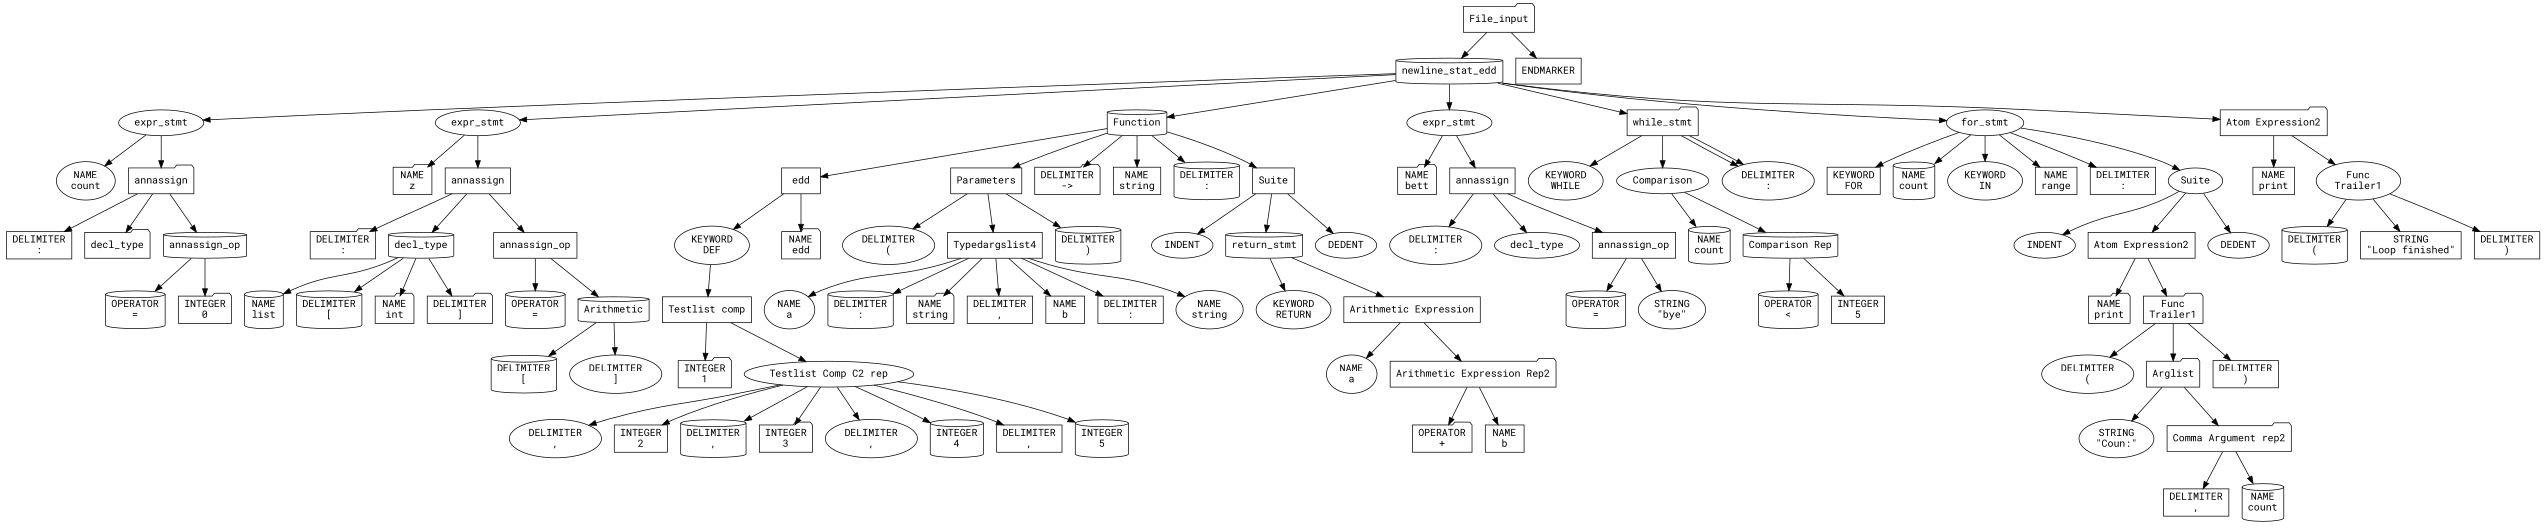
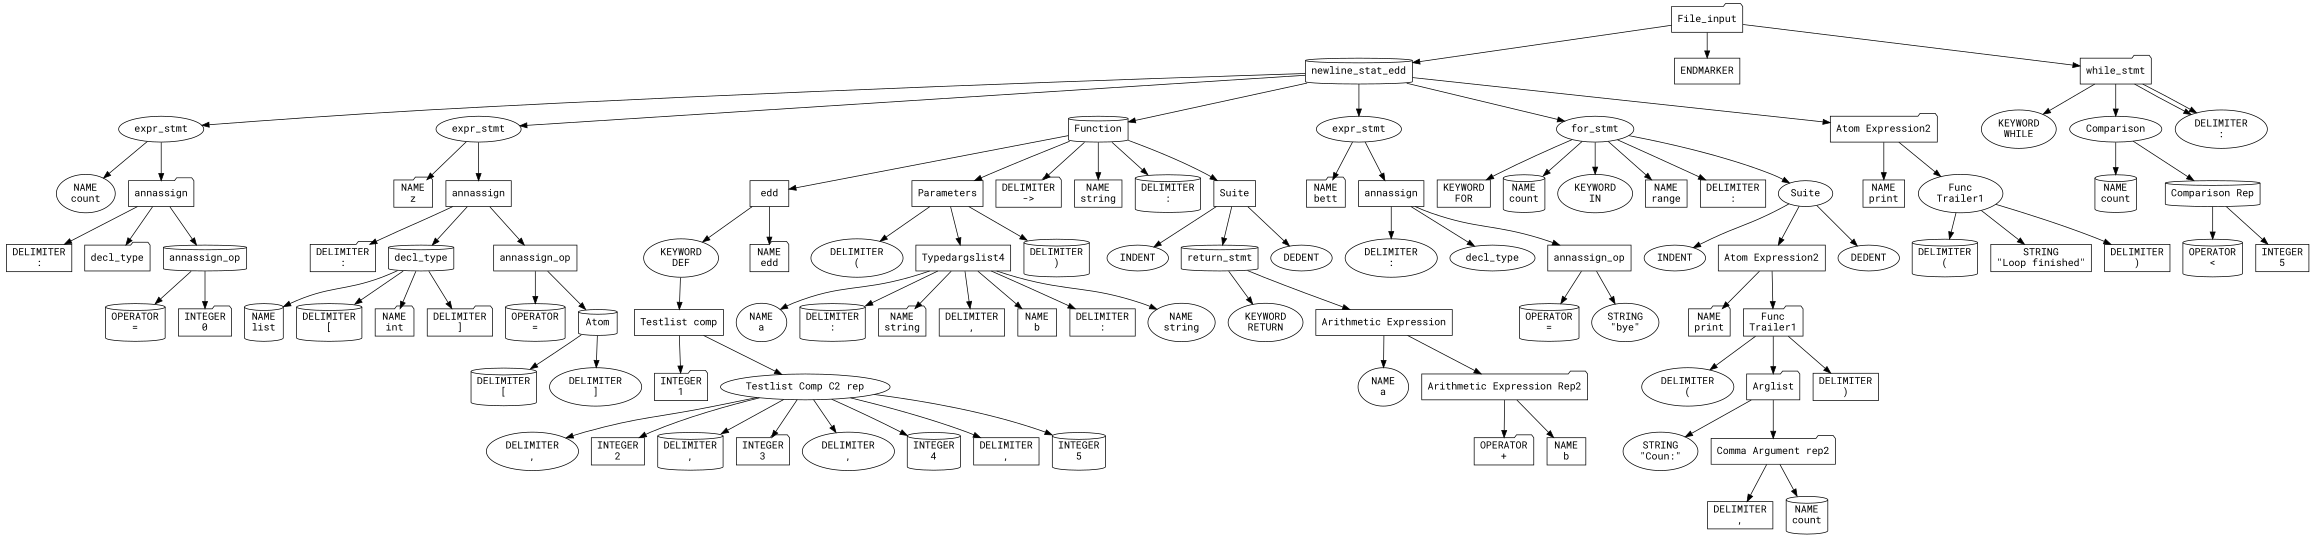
(1559, 98) -> (1908, 45)
(614, 310) -> (598, 322)
